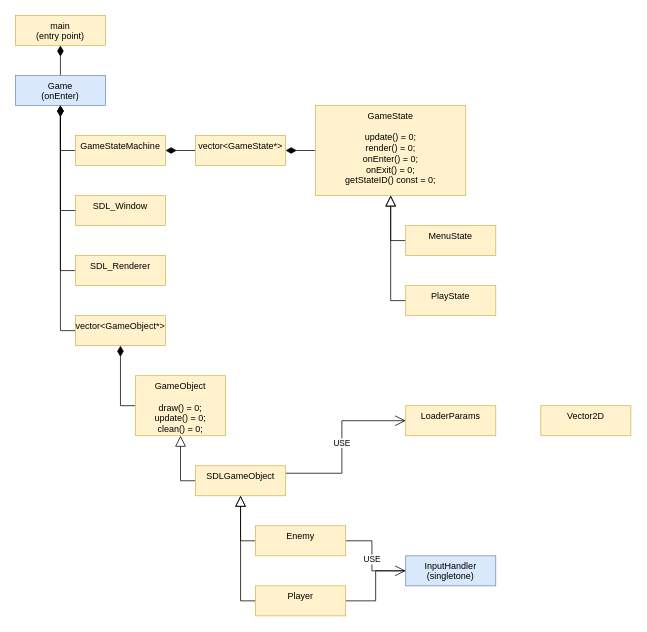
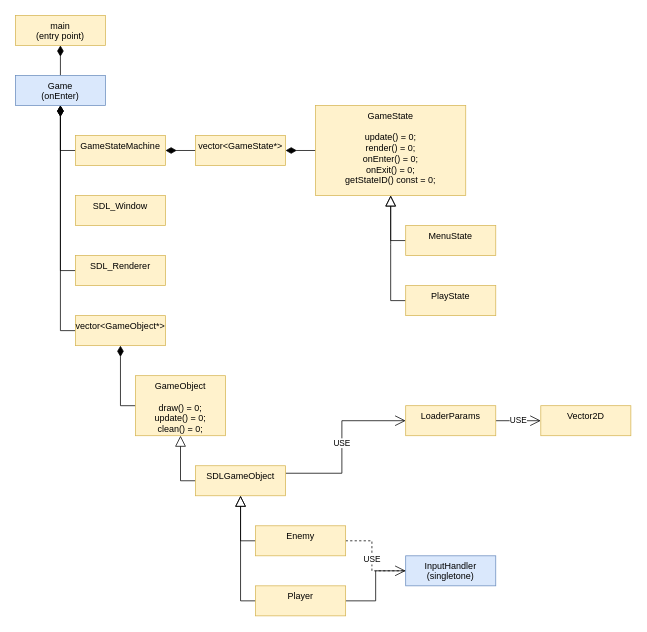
(69, 210) -> none
none -> (517, 420)
(367, 540) -> (367, 540)
